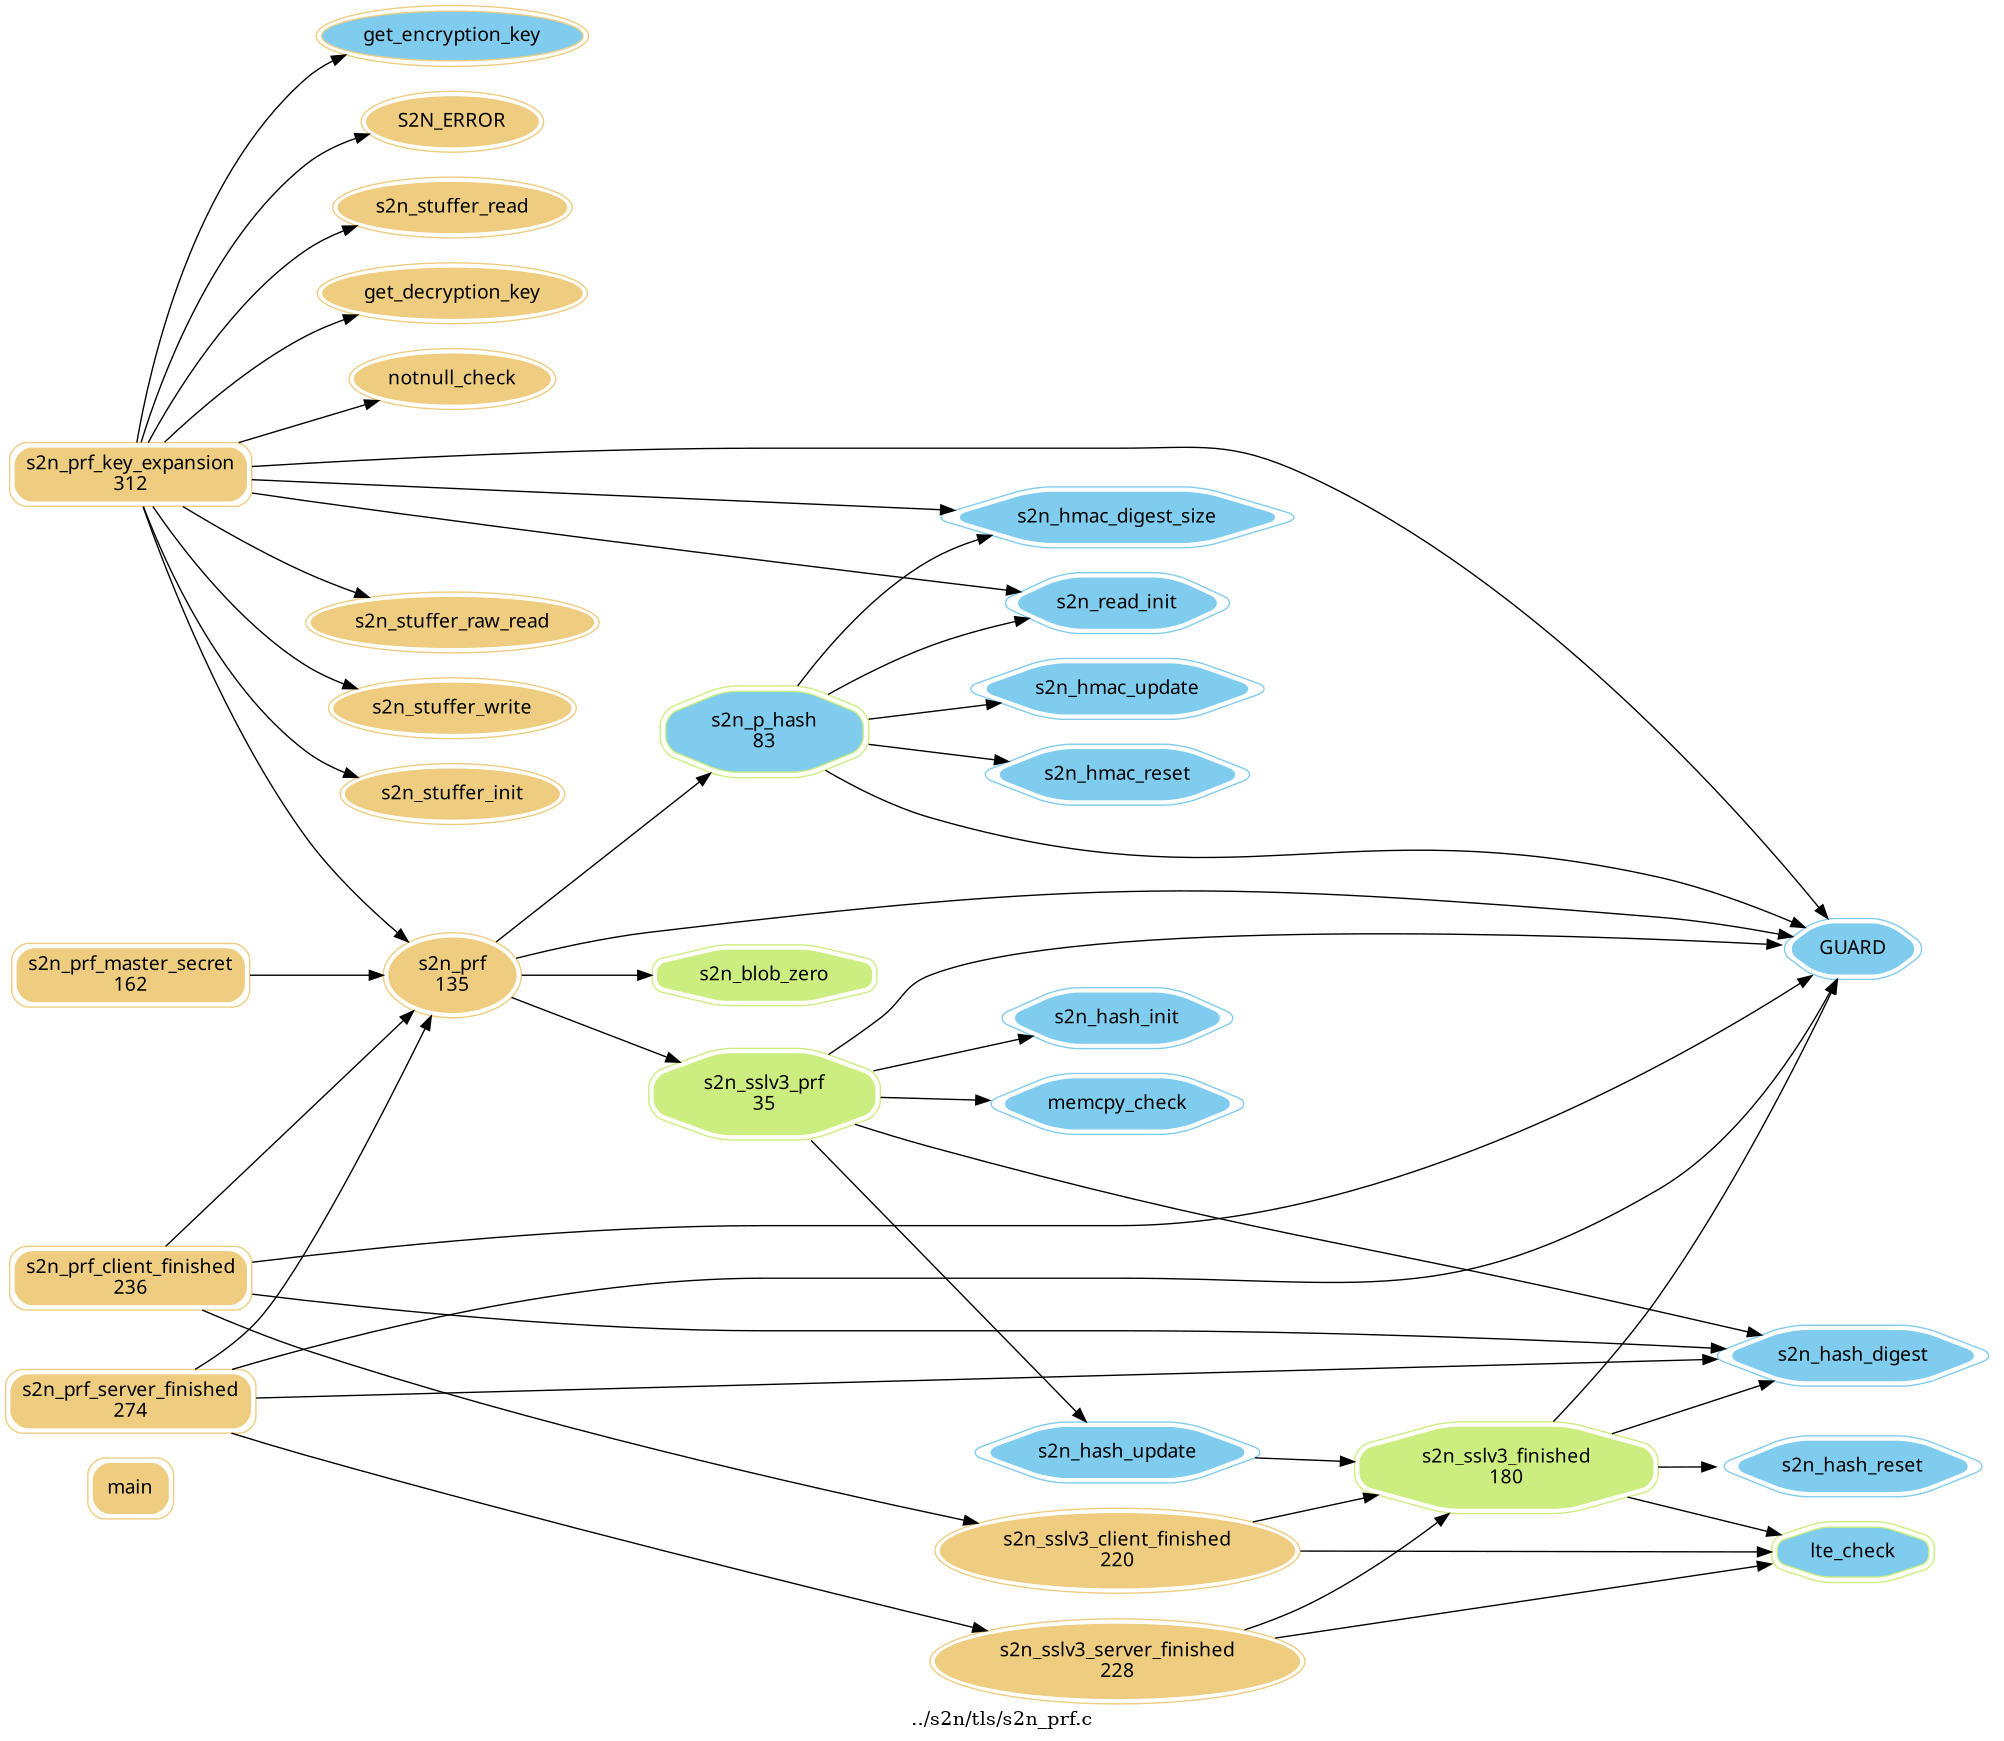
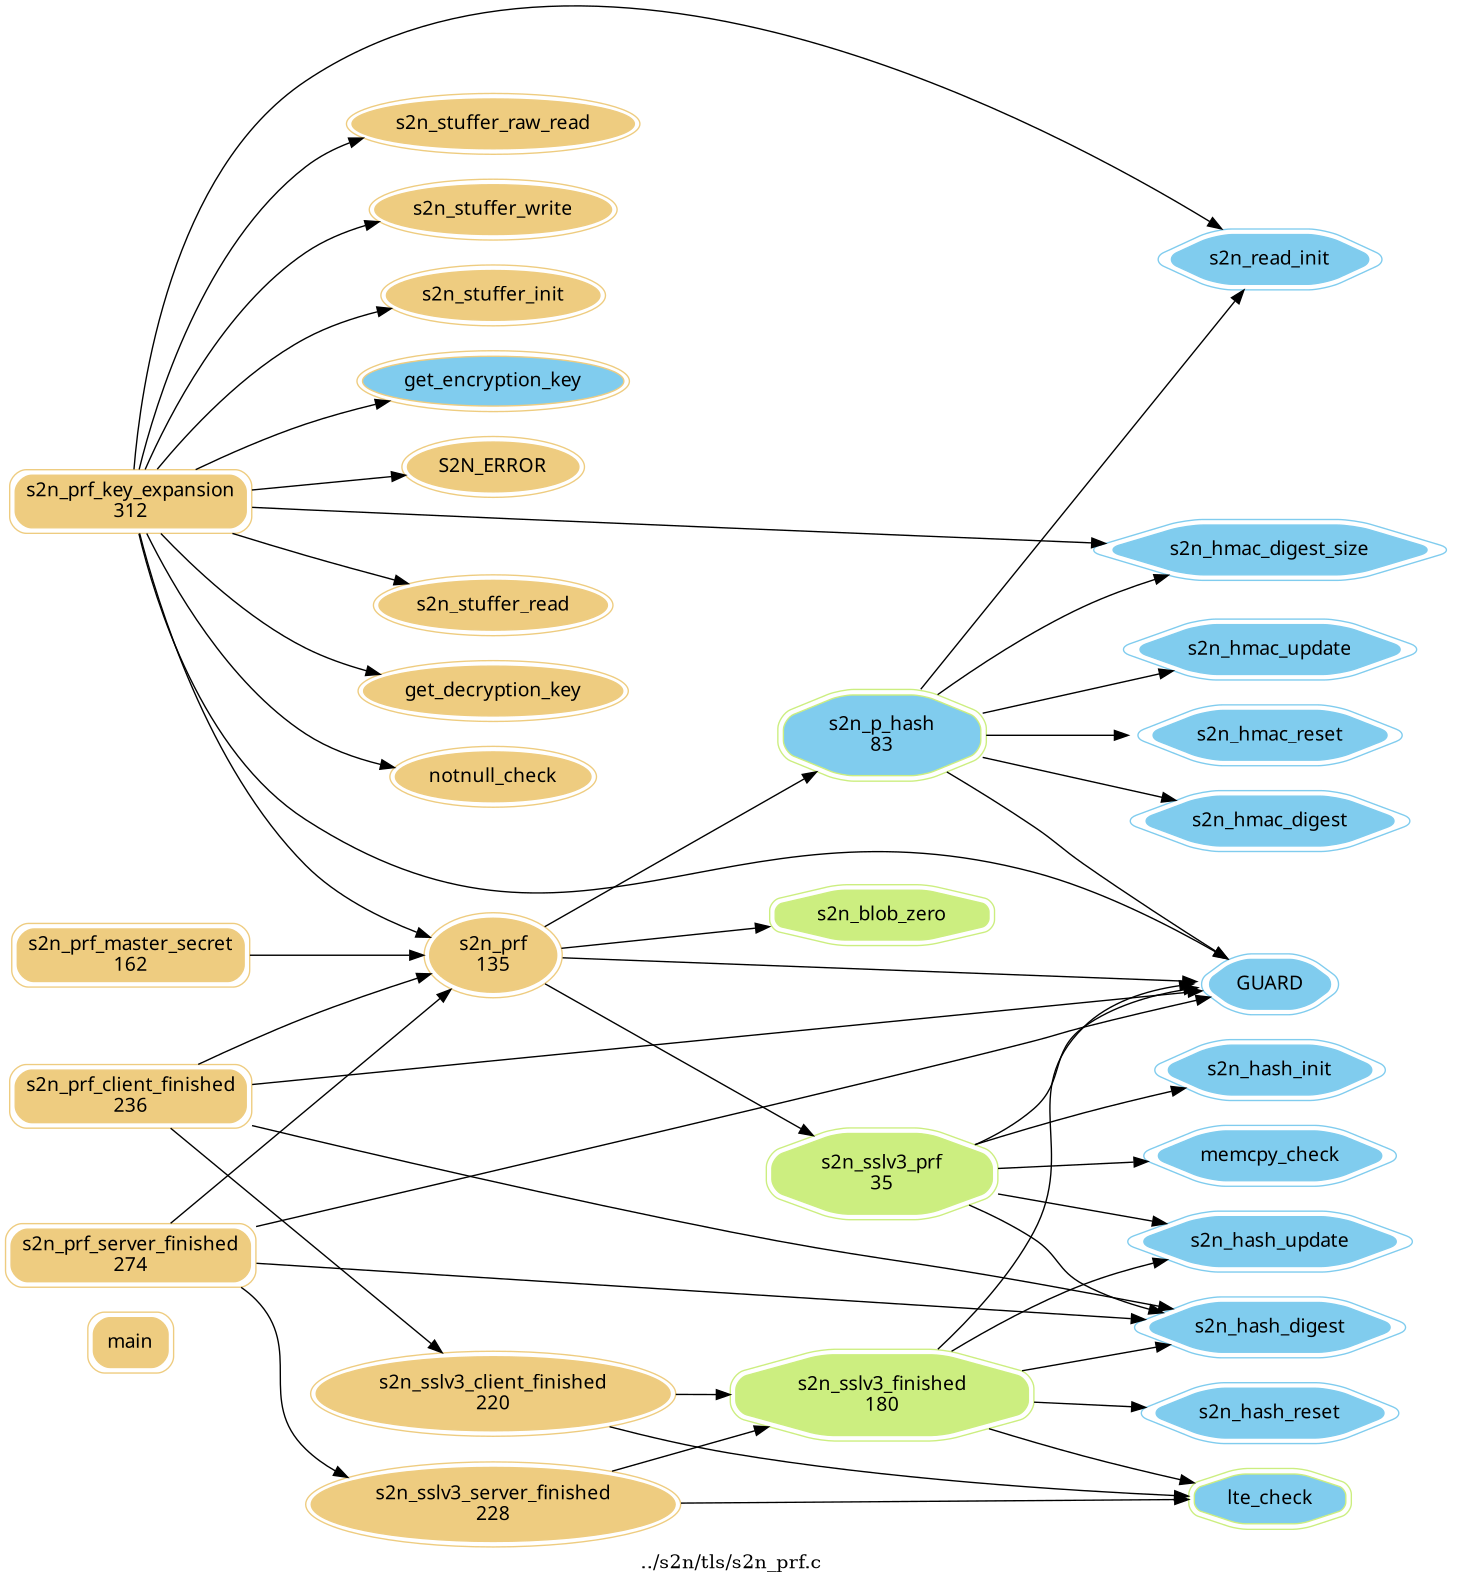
none -> (1270, 821)
(1298, 1460) -> (1049, 1299)
